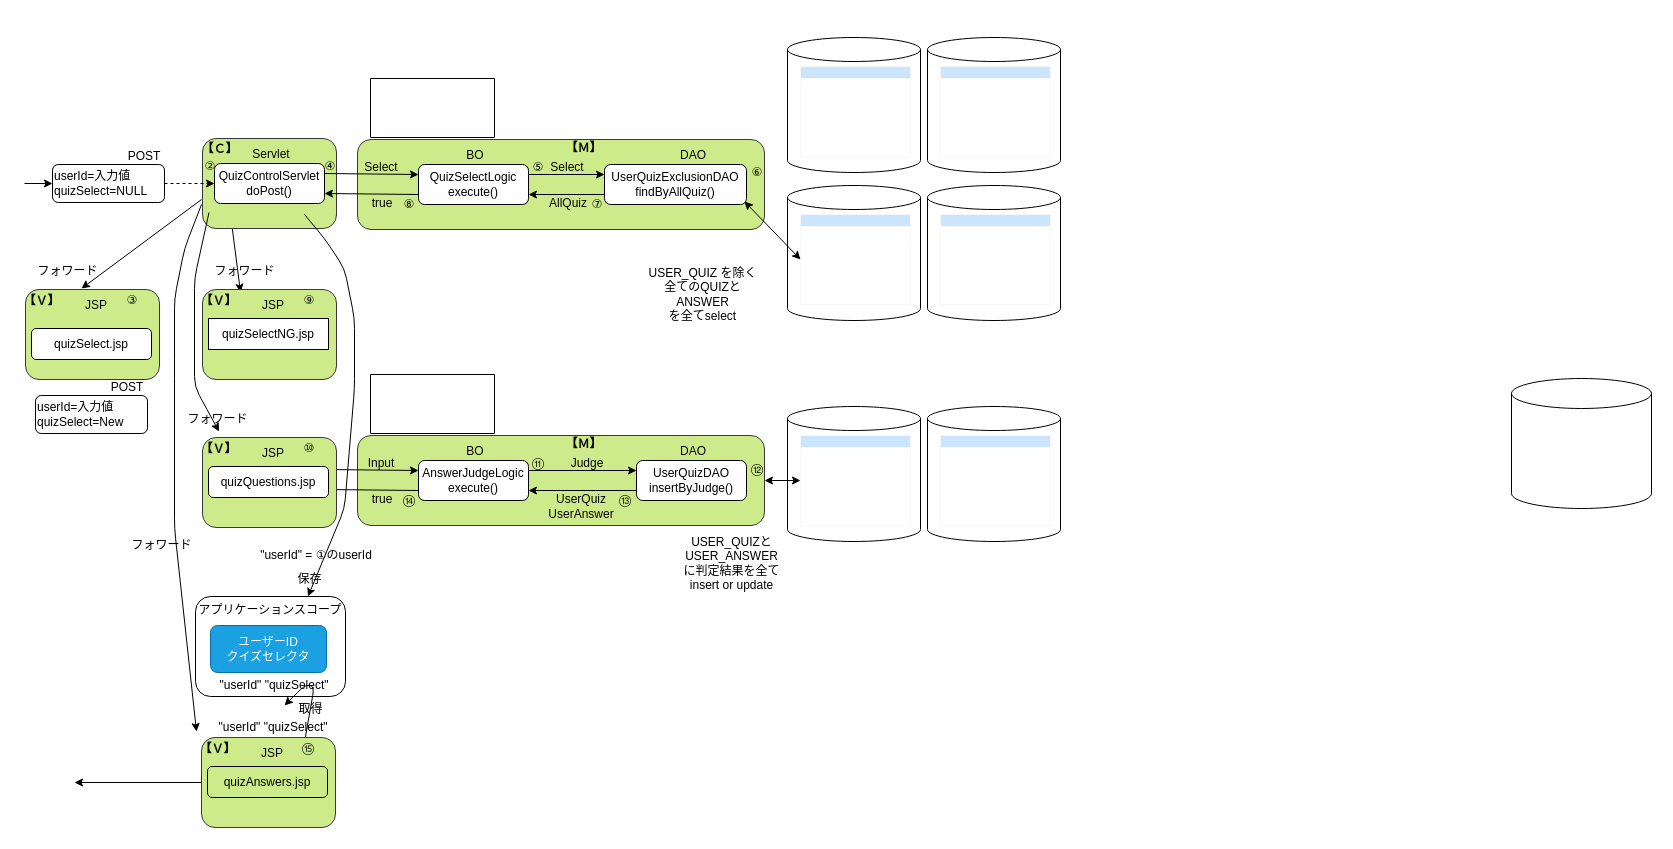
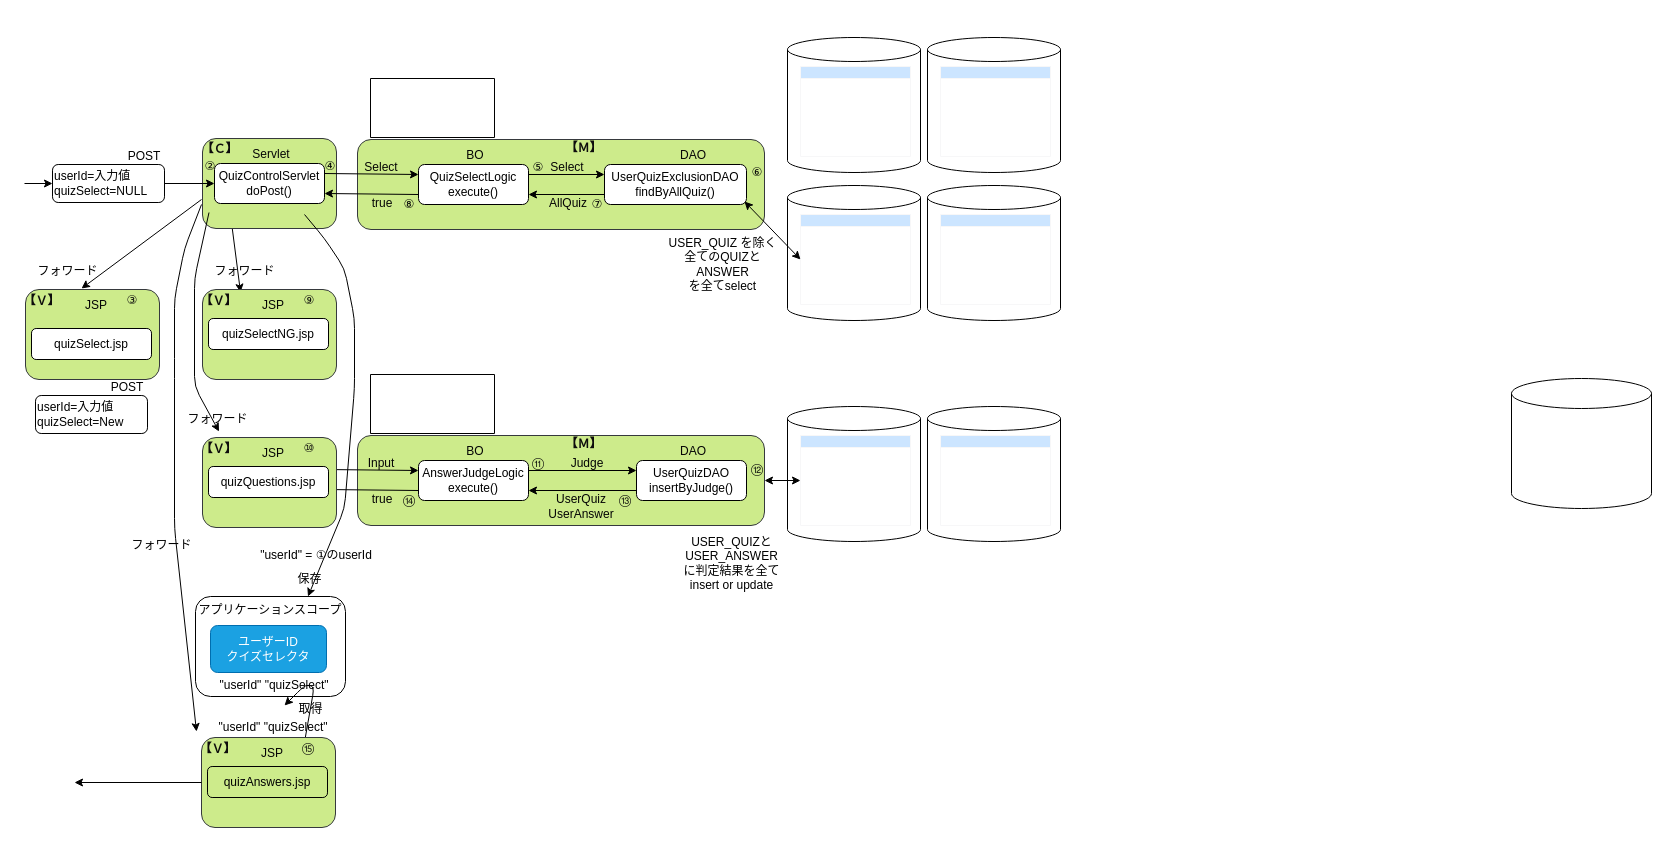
(186, 184) -> (186, 184)
(703, 295) -> (723, 265)
(269, 334) -> (269, 334)
